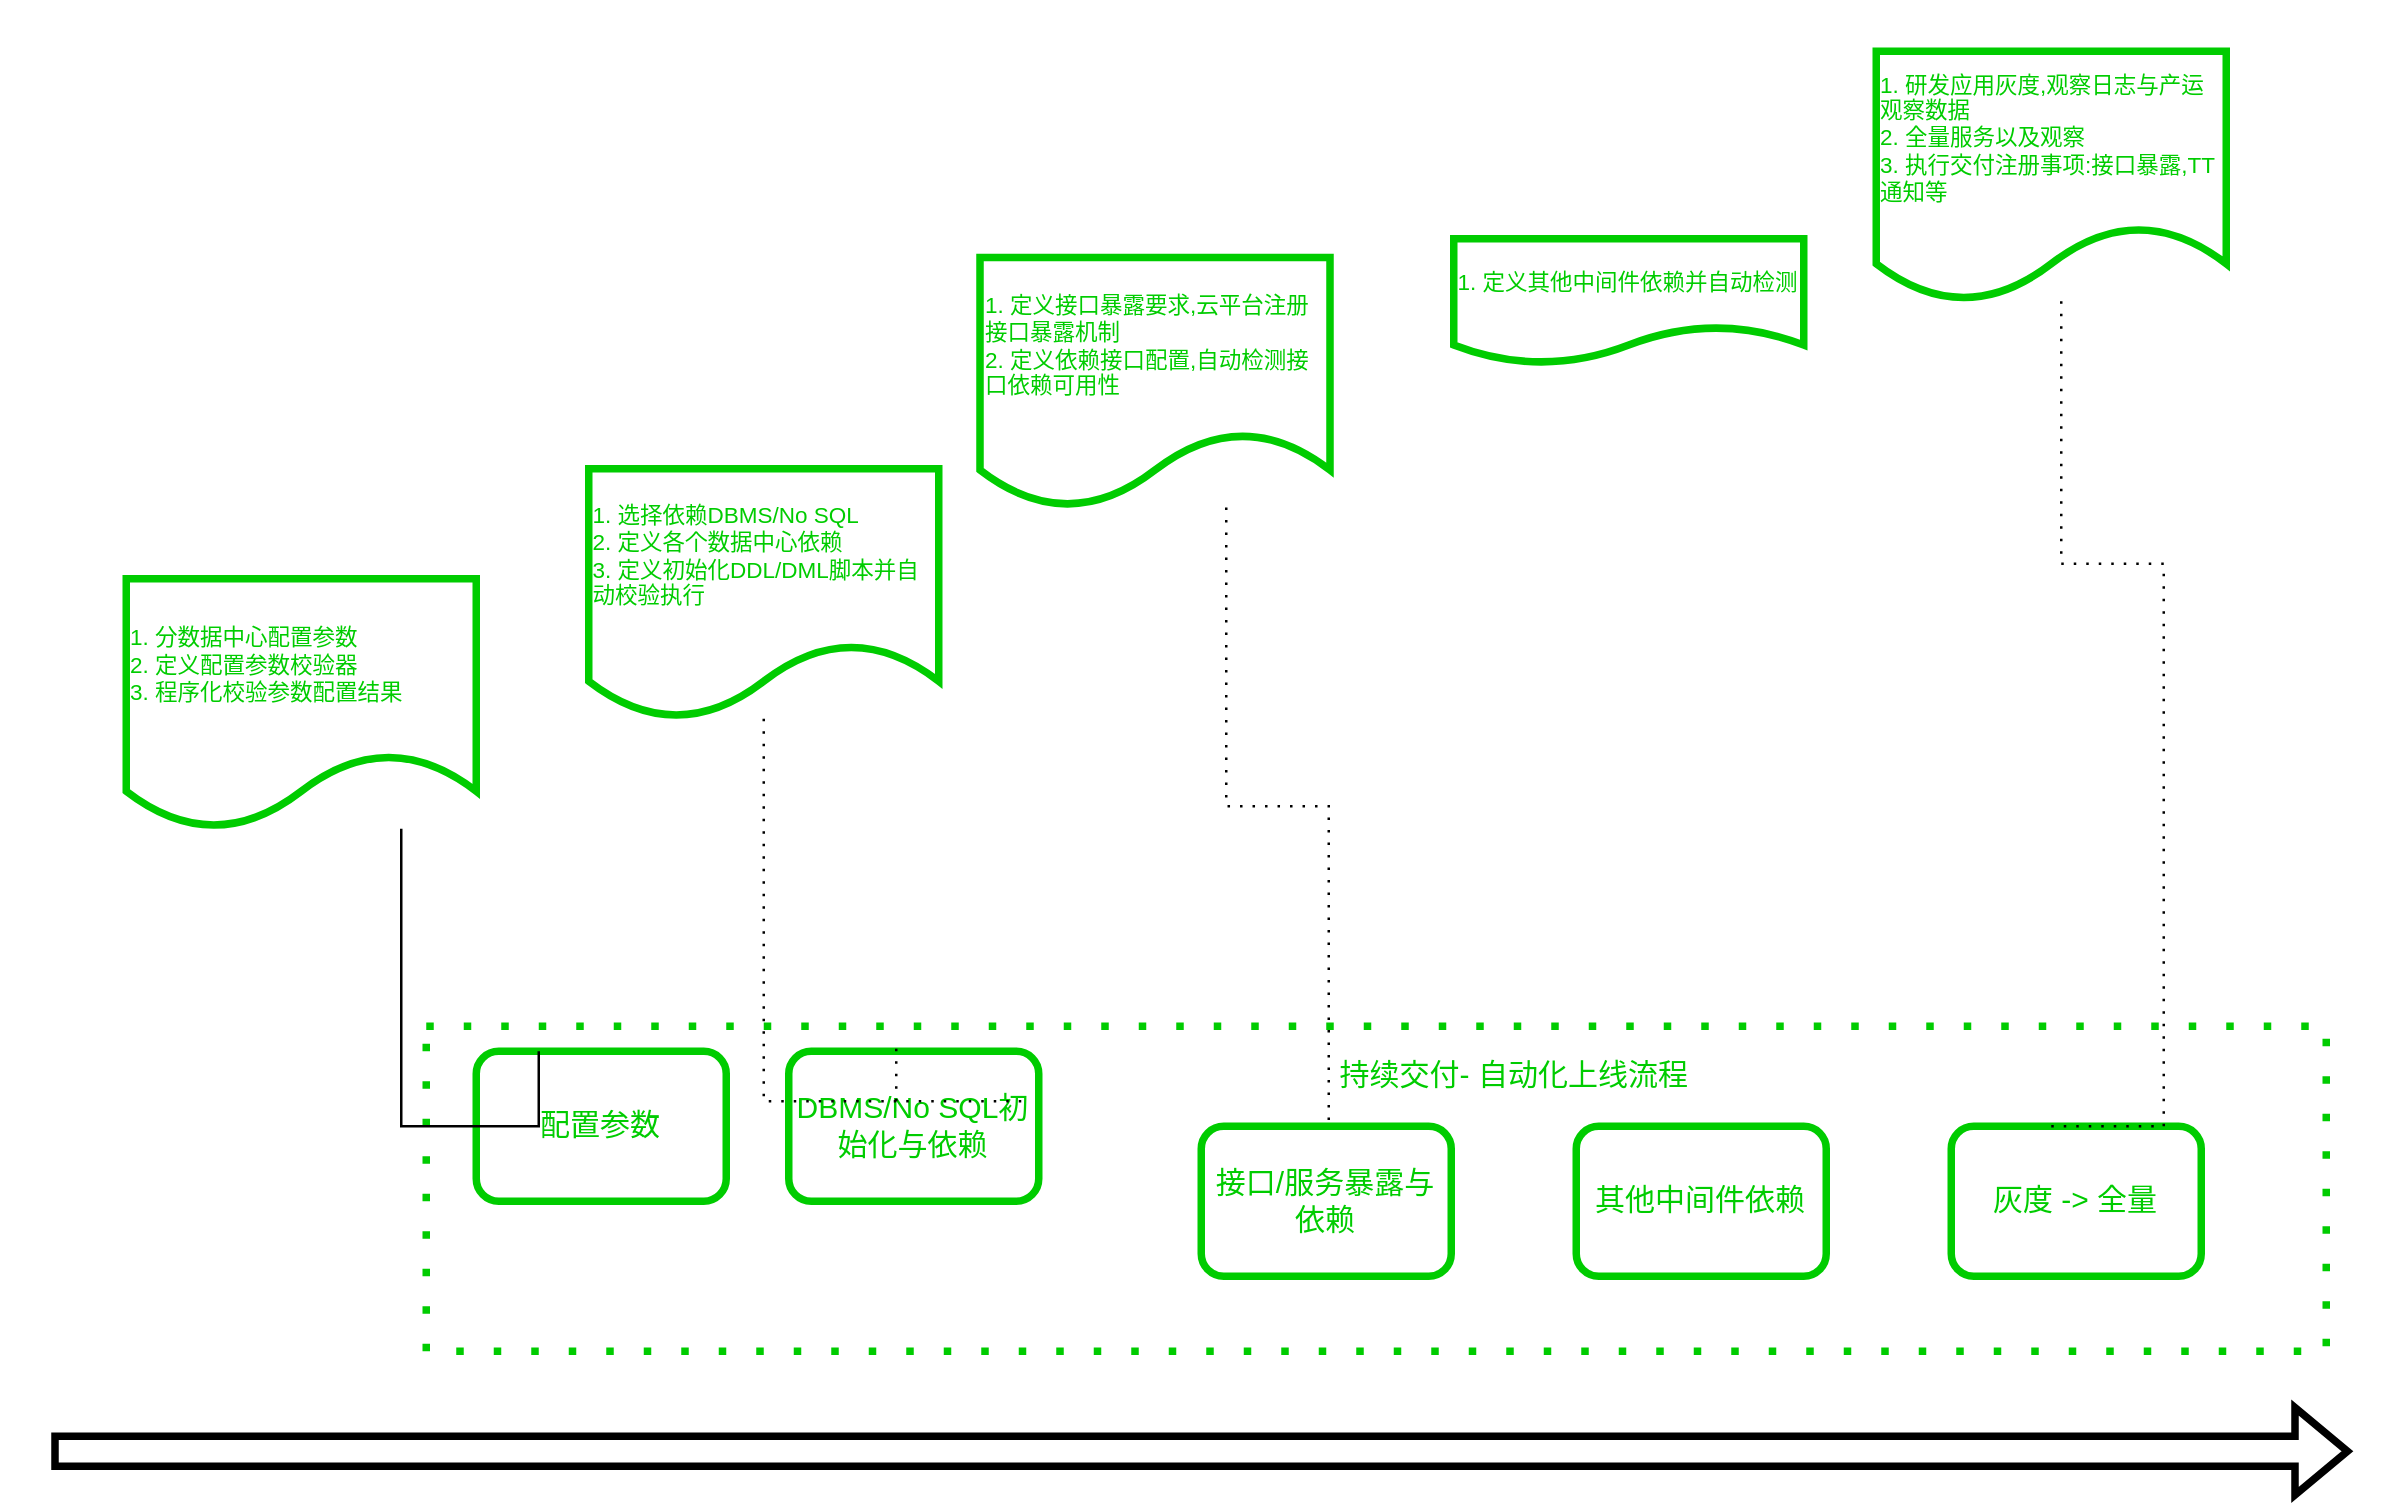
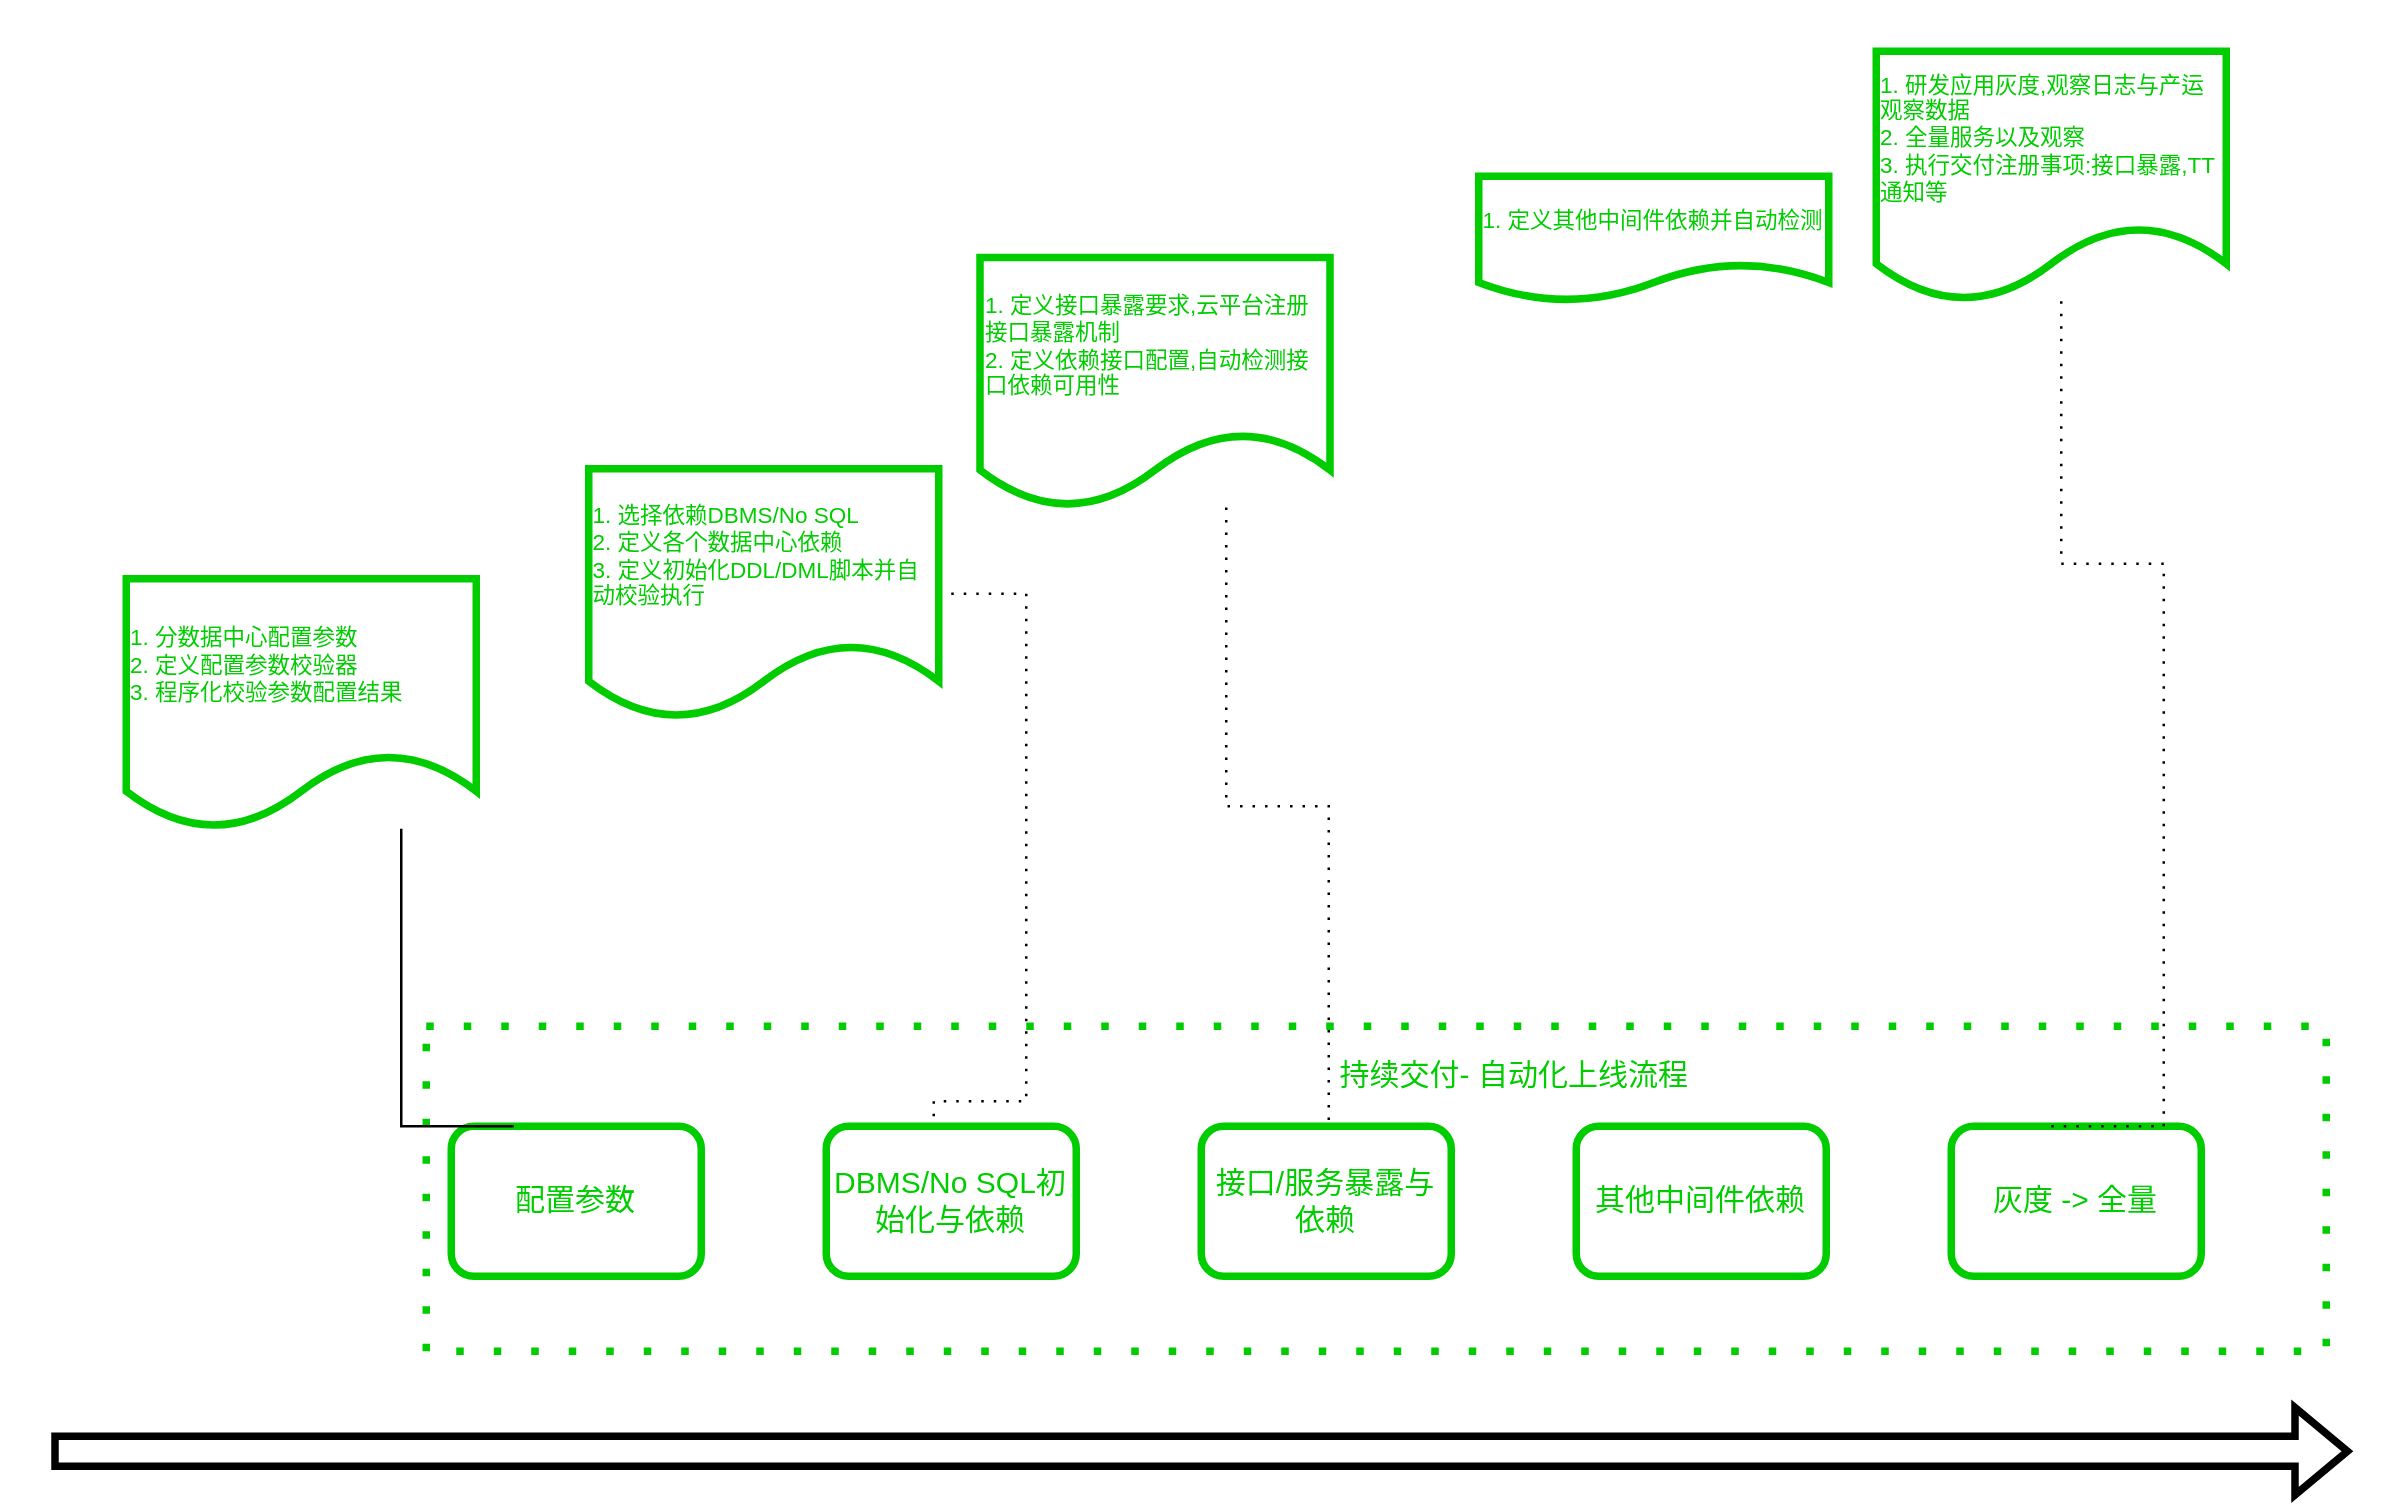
(1629, 301) -> (1654, 239)
(601, 1126) -> (576, 1201)
(914, 1126) -> (951, 1201)
